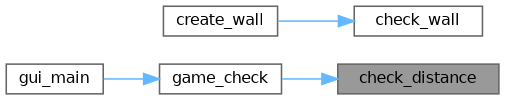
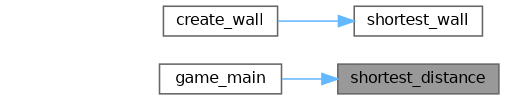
(418, 21) -> (418, 21)
(55, 79) -> none
(221, 79) -> (221, 79)
(418, 79) -> (418, 79)
